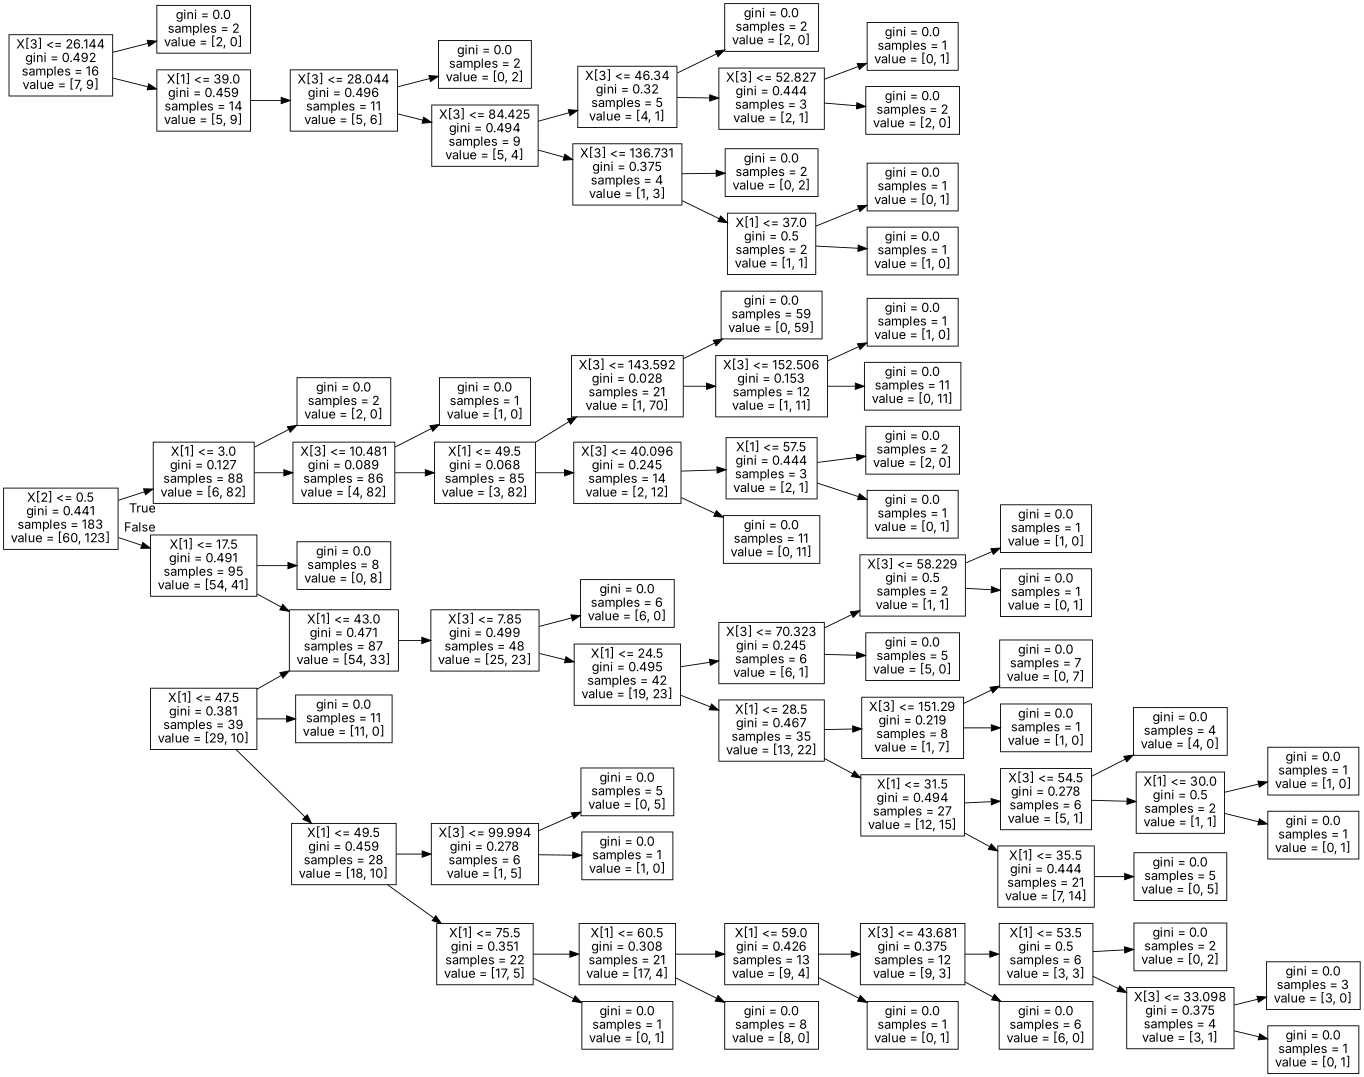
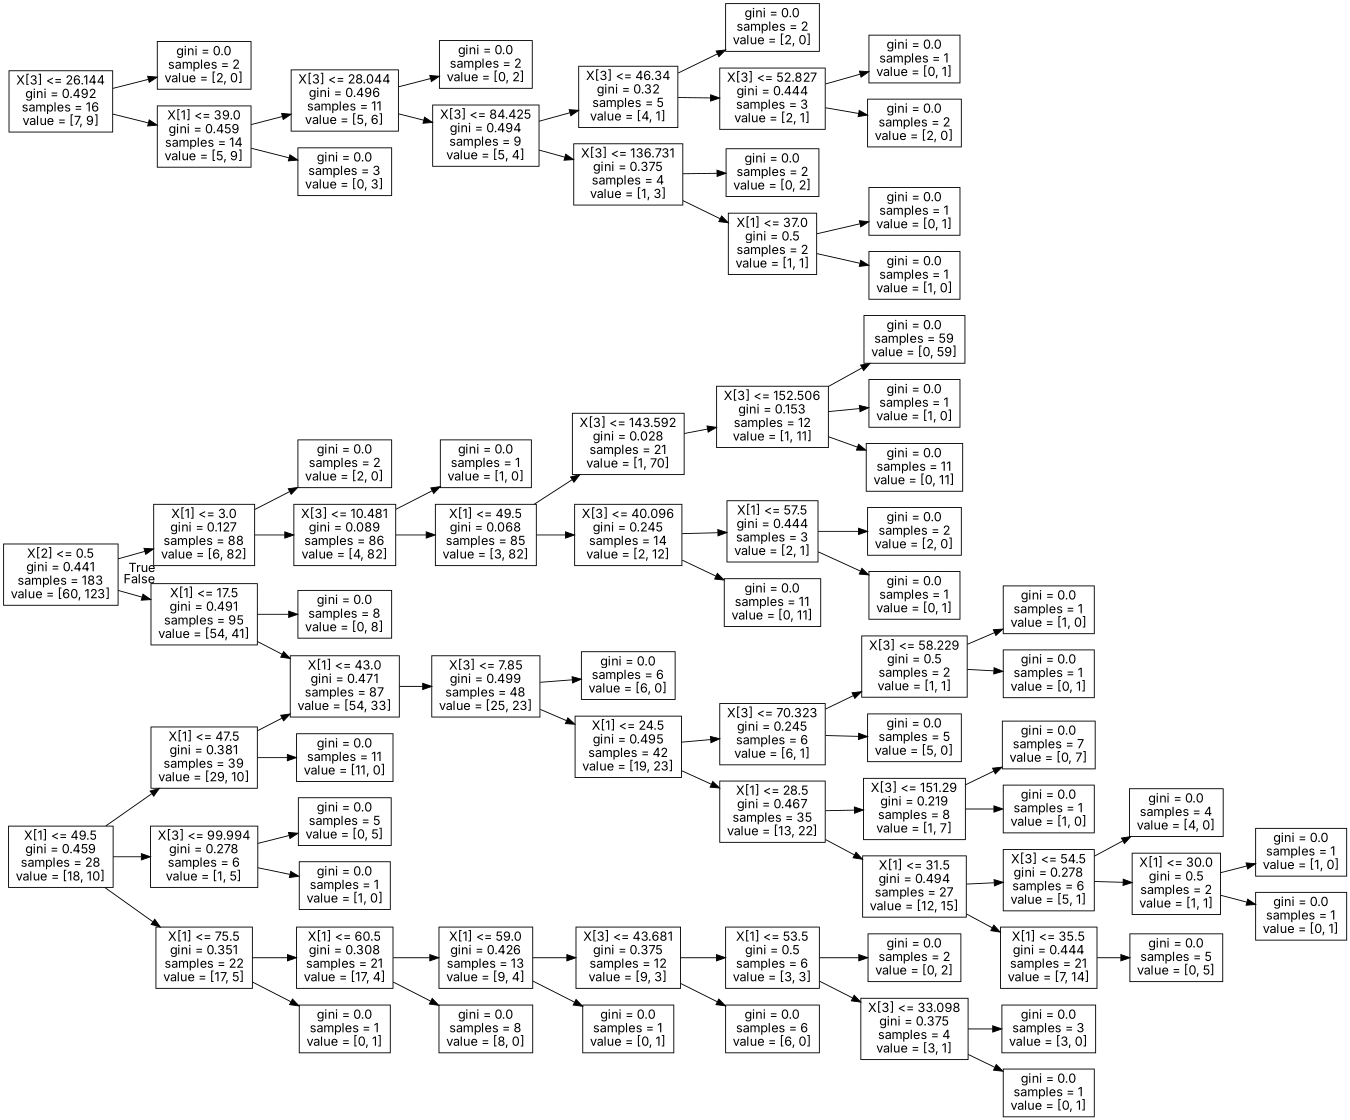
none -> (345, 172)
(699, 351) -> (845, 377)
(270, 783) -> (129, 810)
